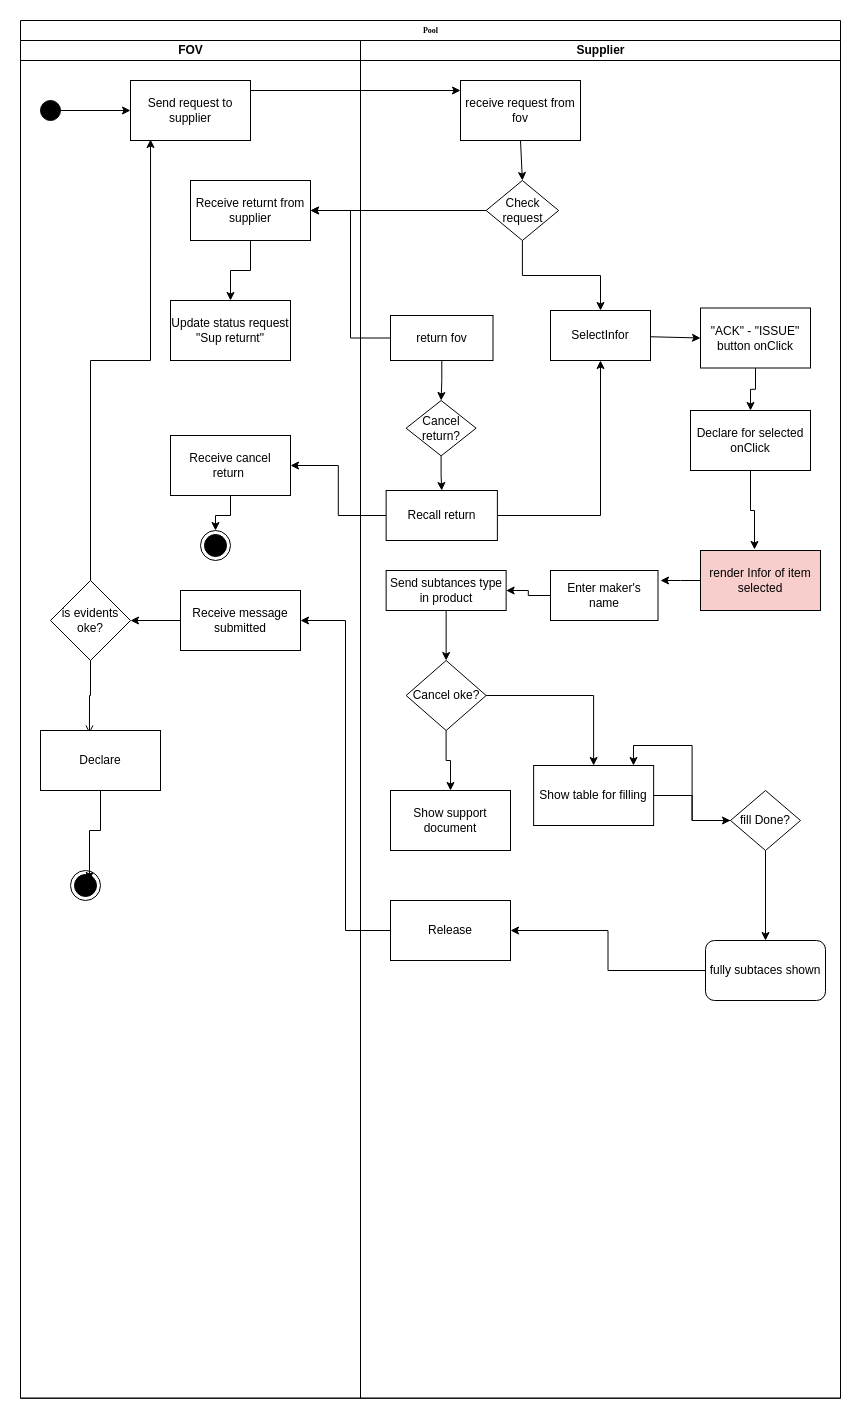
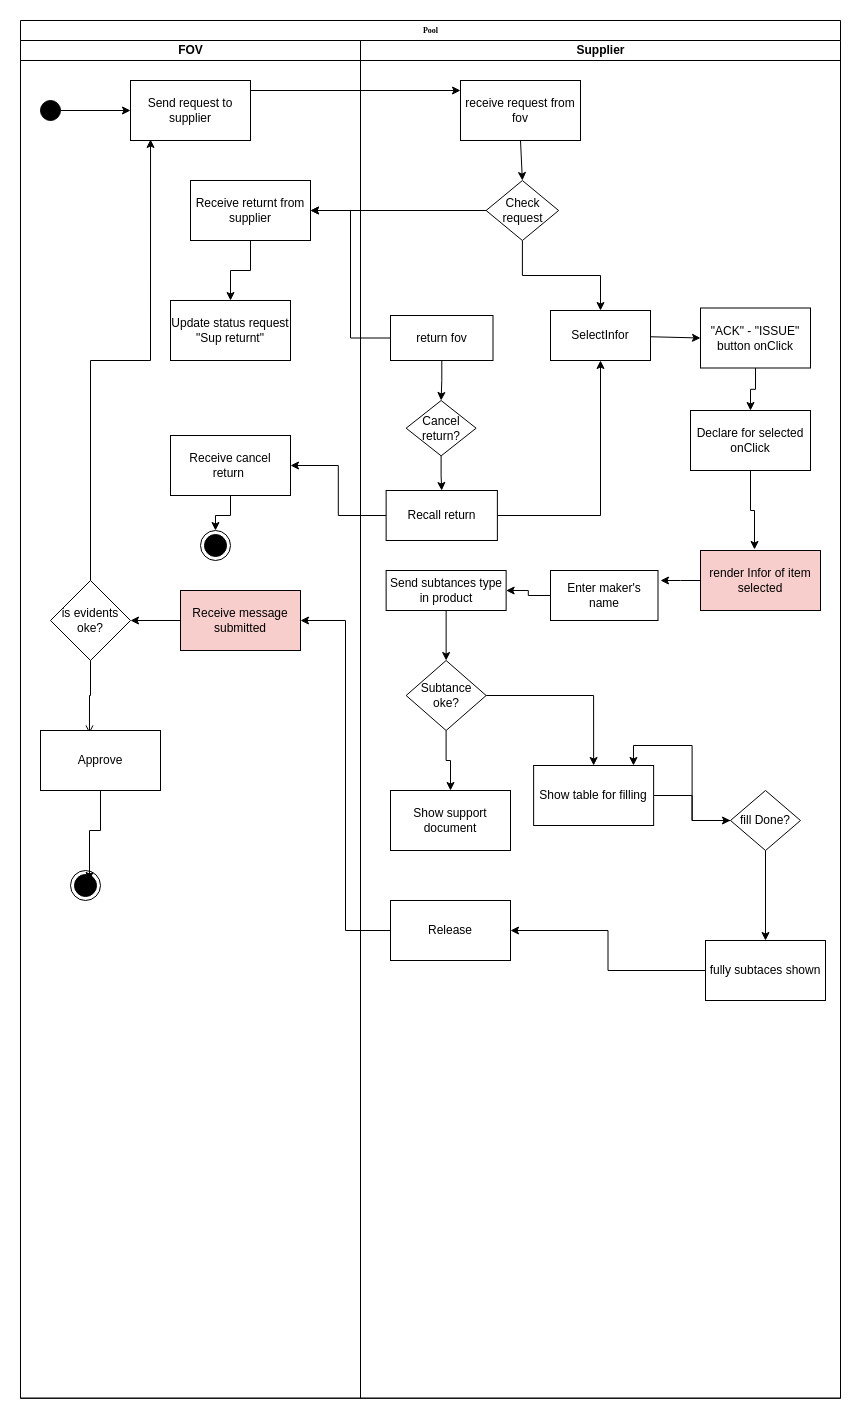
(241, 621) -> (241, 621)
(447, 696) -> (447, 696)
(101, 761) -> (101, 761)
(766, 971) -> (766, 971)
